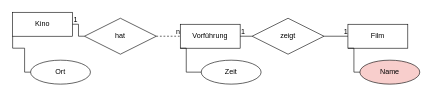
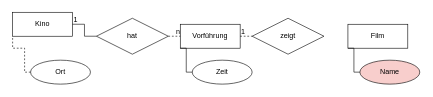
(120, 36) -> (132, 36)
(246, 36) -> (246, 36)
(336, 36) -> none
(24, 51) -> (24, 51)
(231, 72) -> (222, 72)
